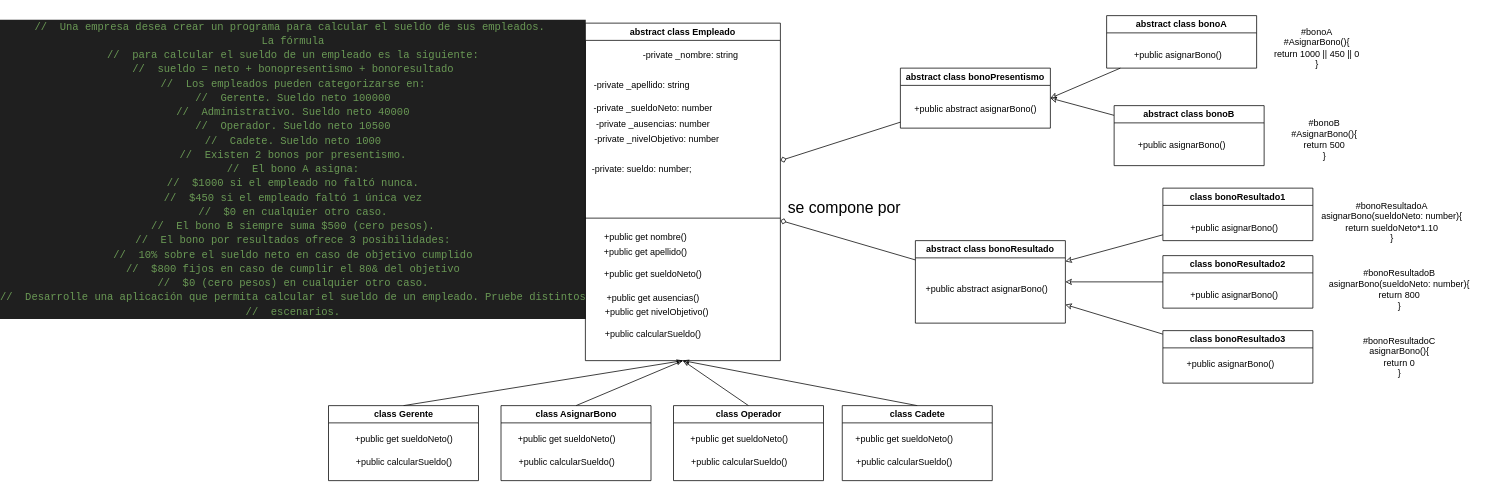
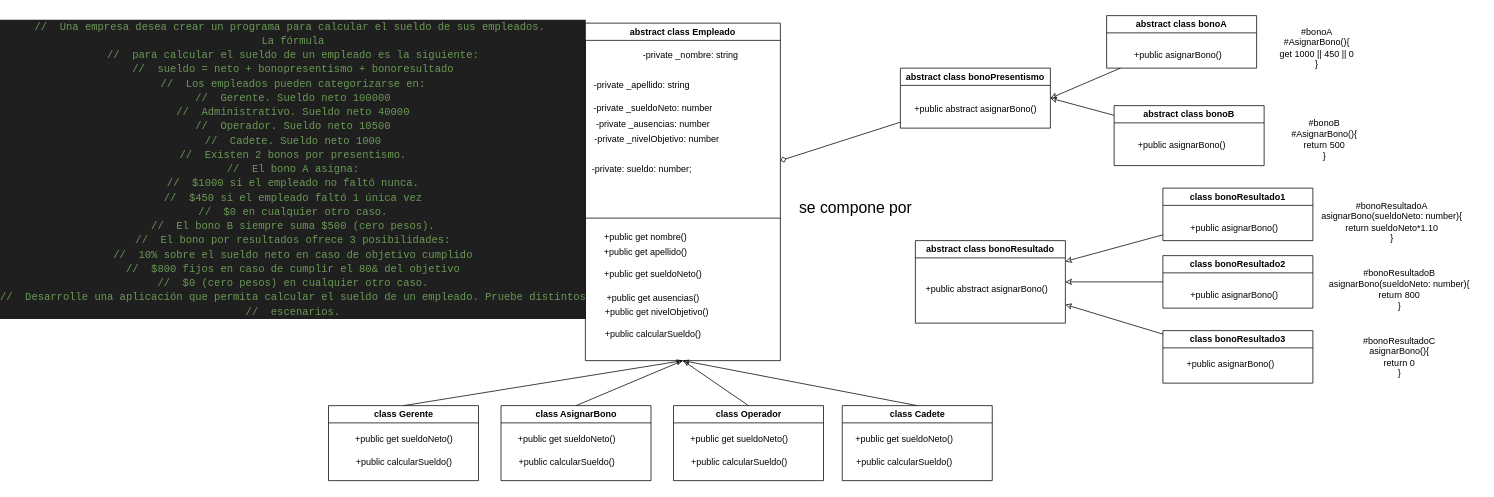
(1317, 48) -> (1317, 48)
(844, 207) -> (855, 207)
(850, 240) -> none
